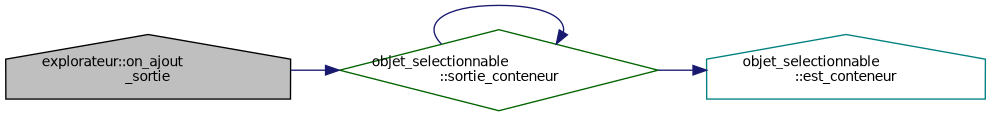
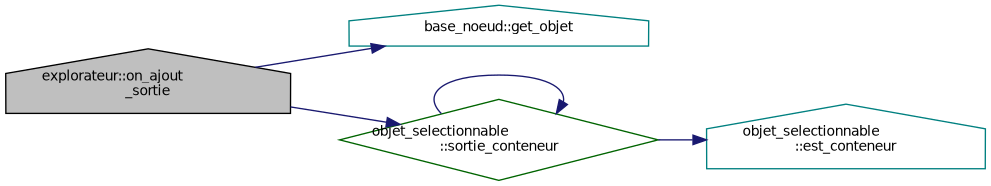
none -> (499, 28)
